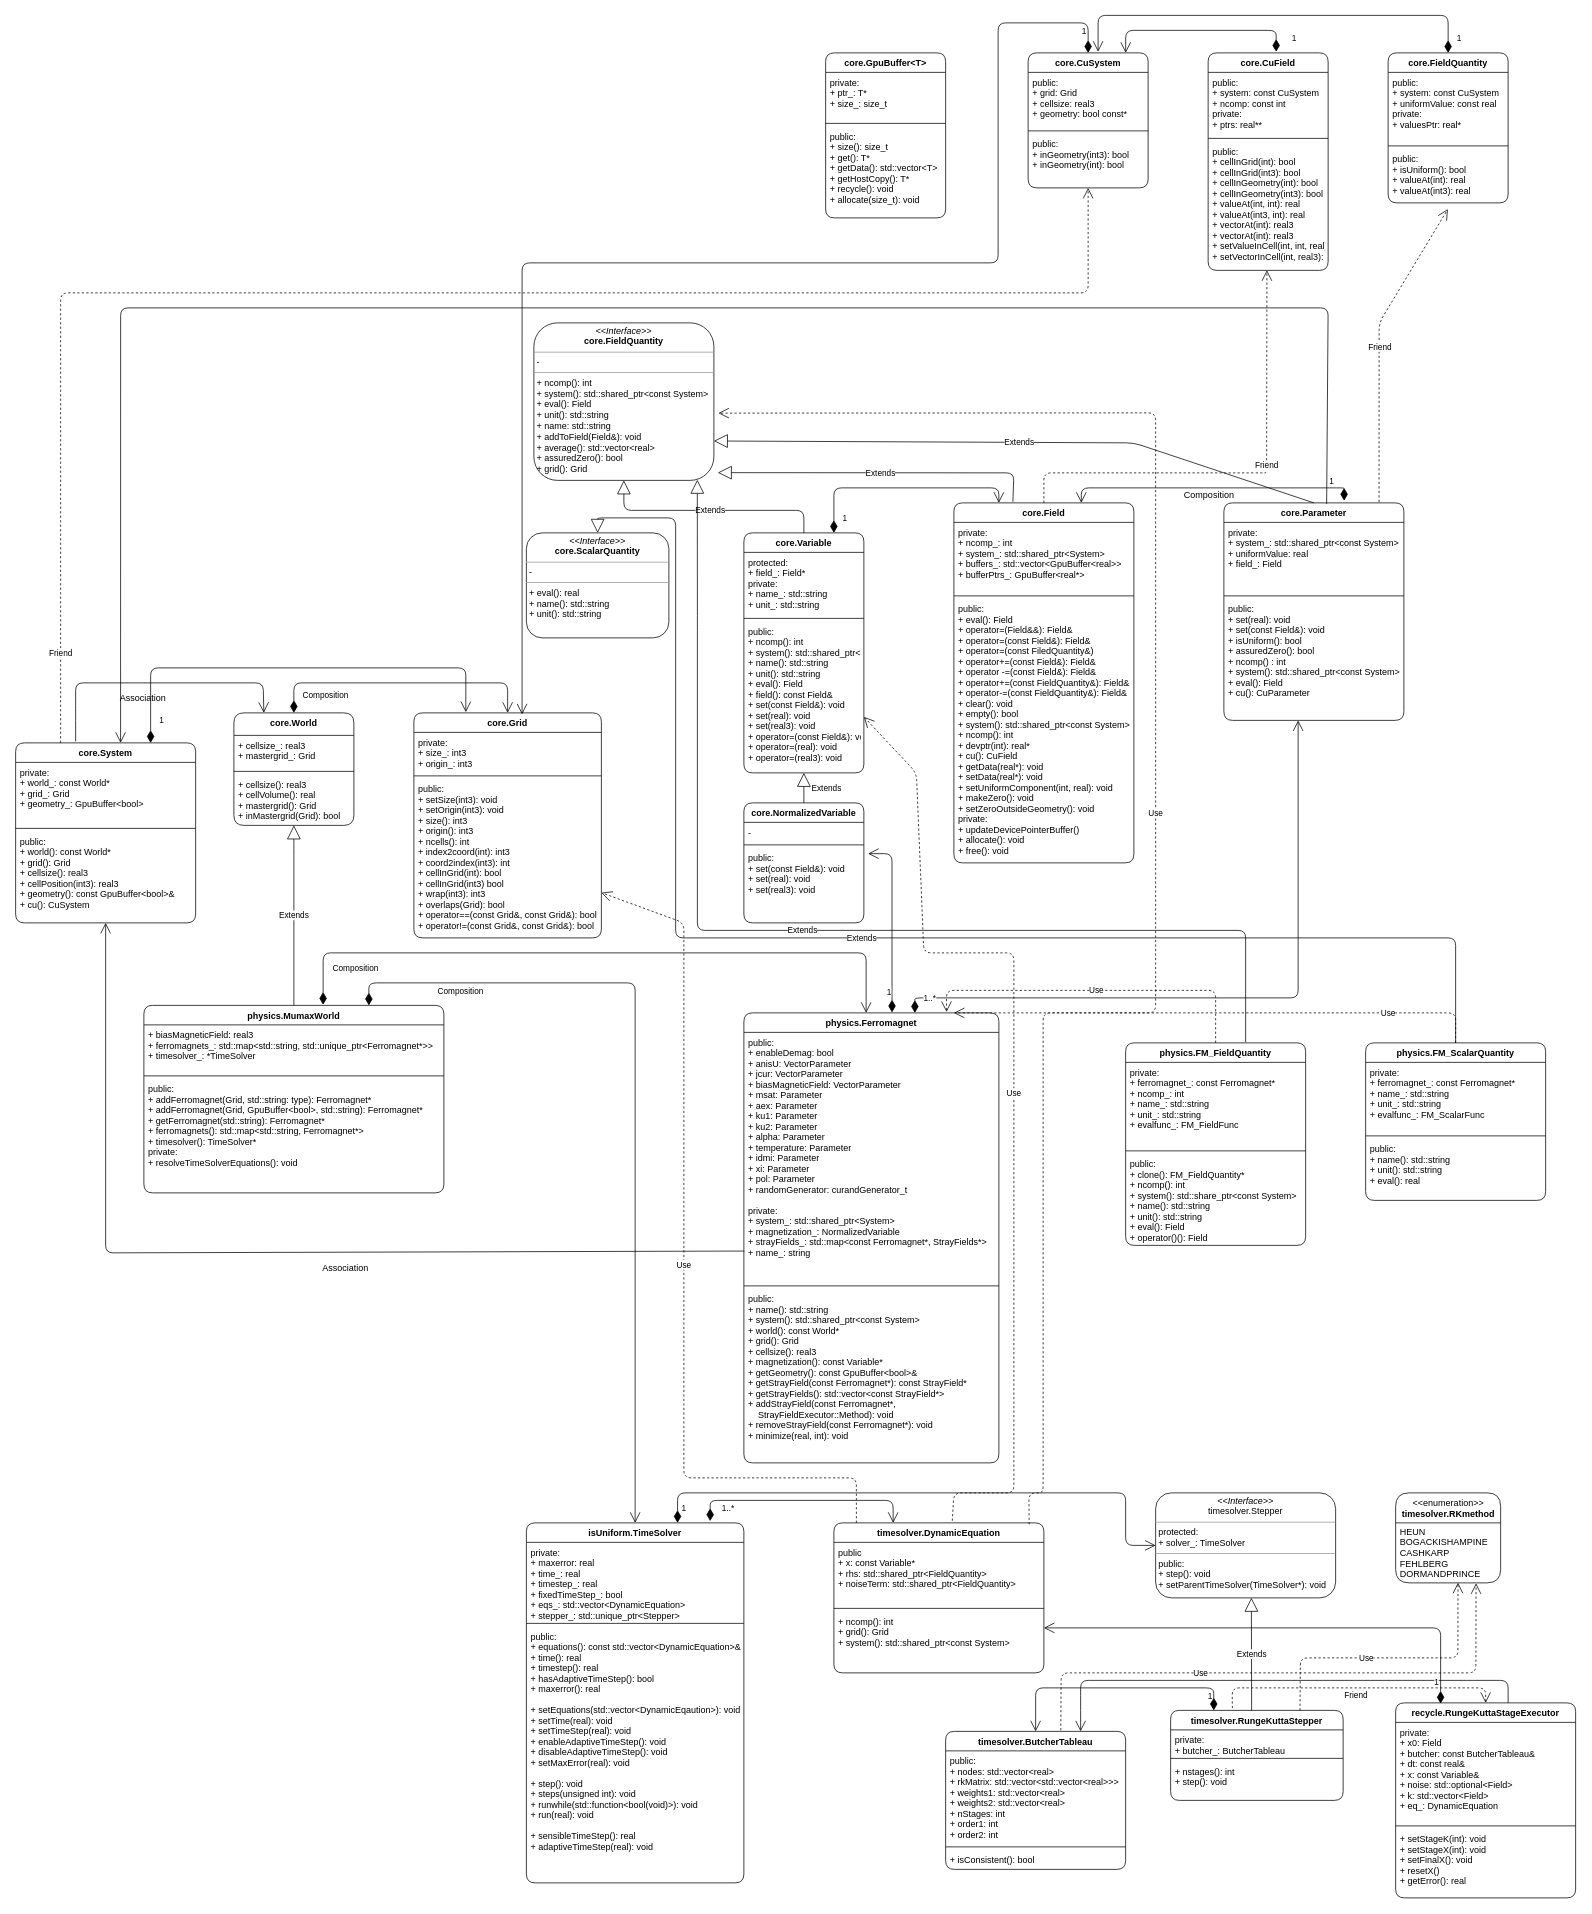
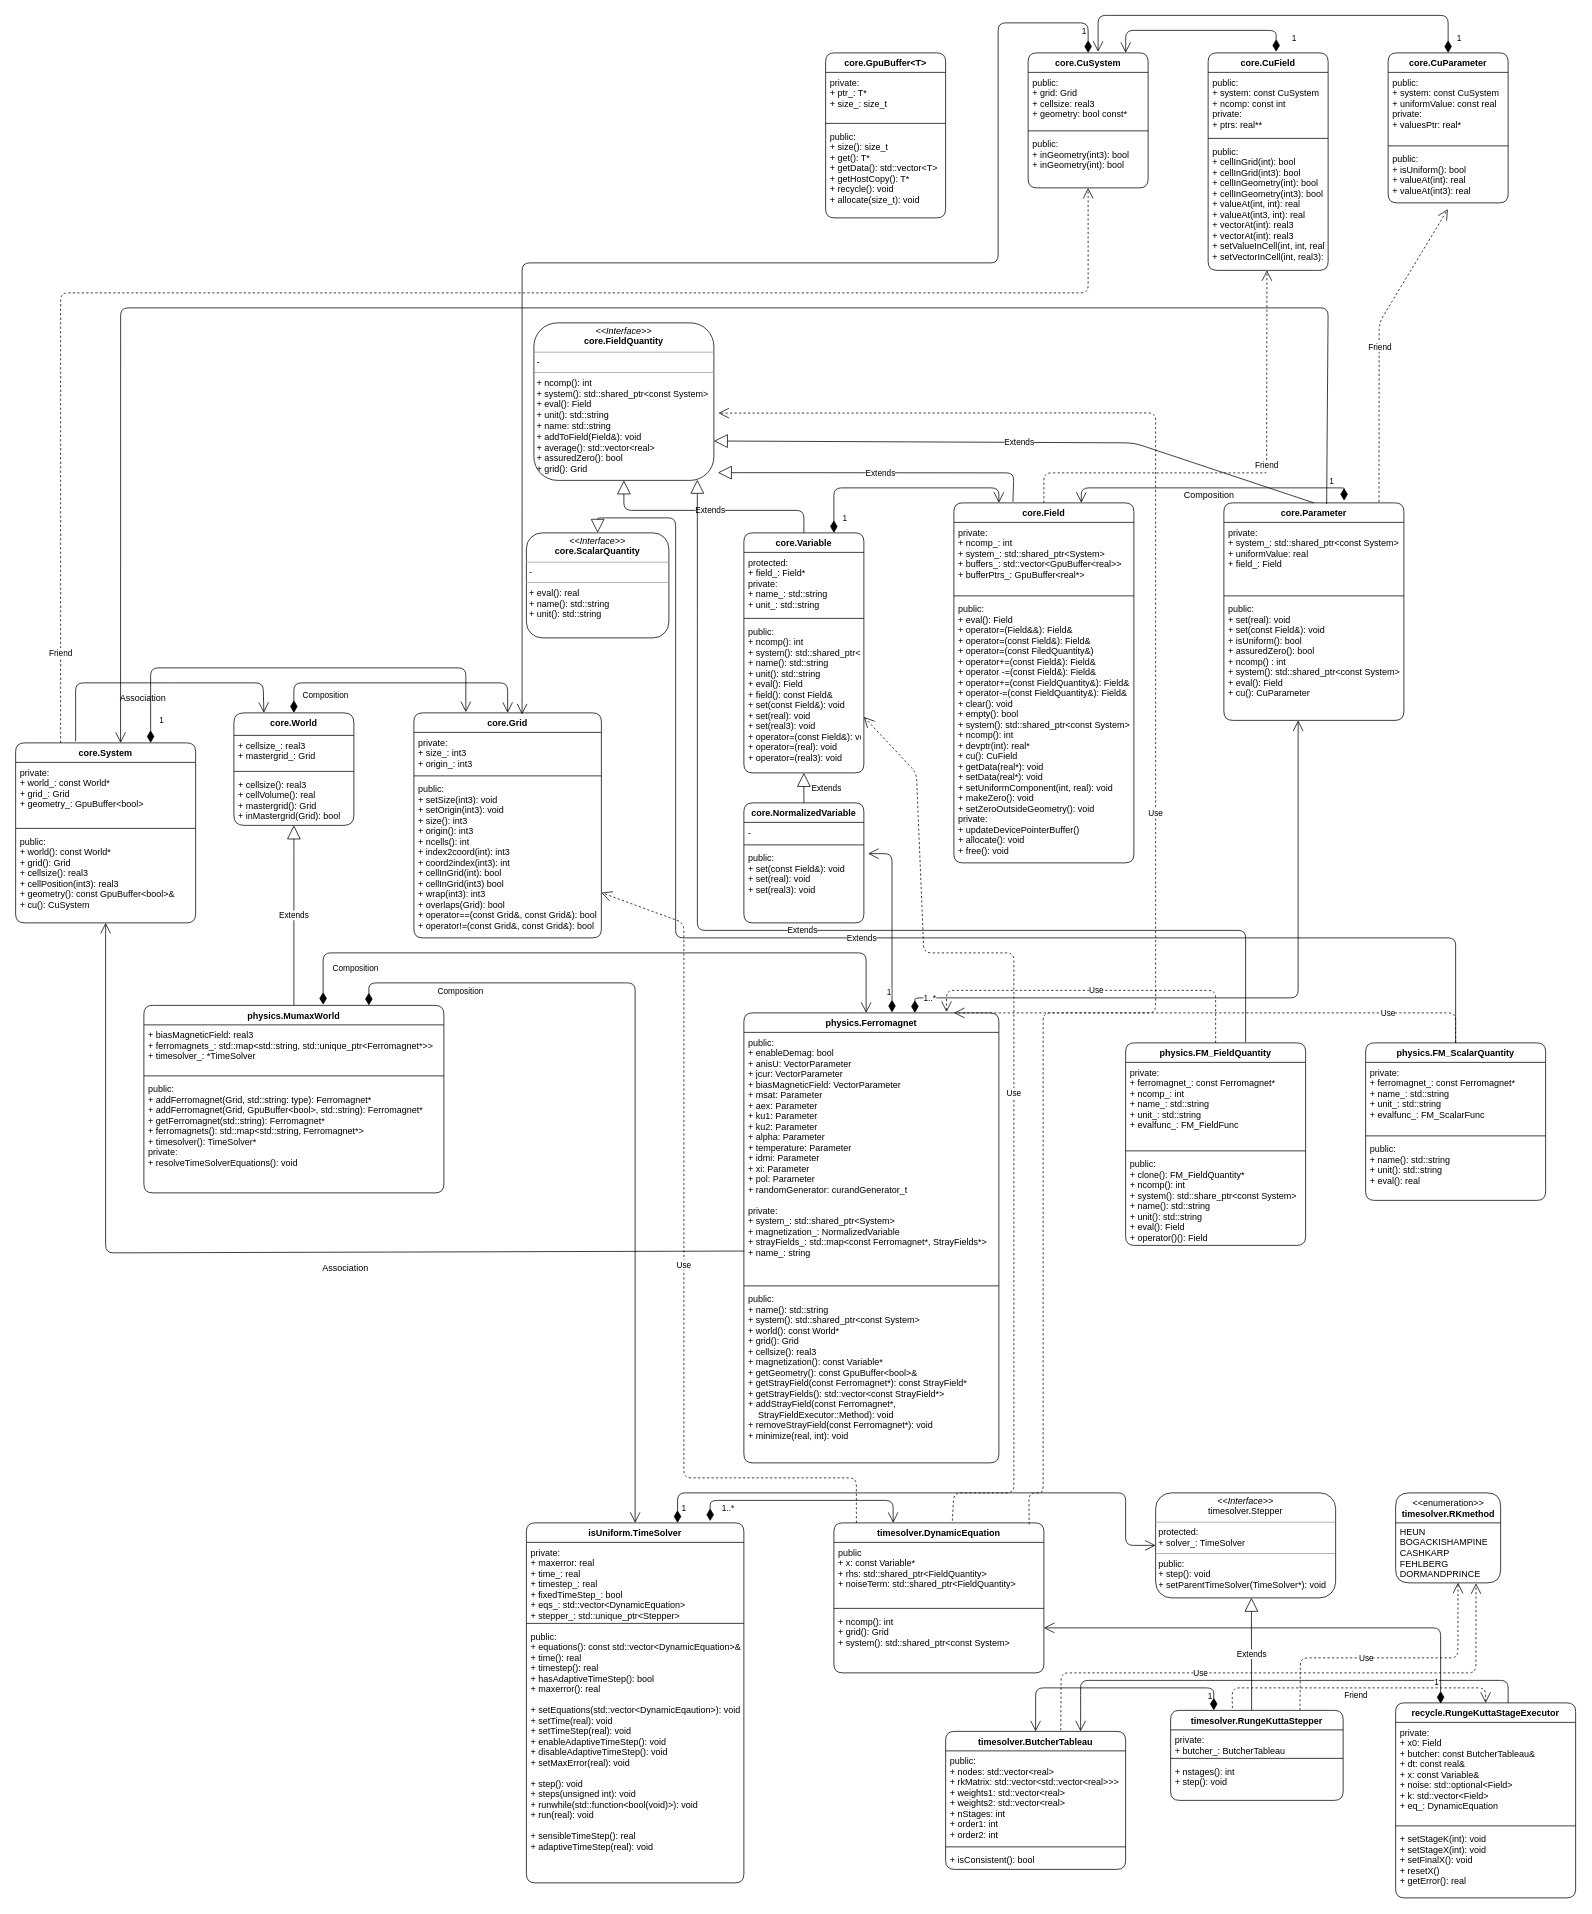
(1448, 63) -> (1448, 63)
